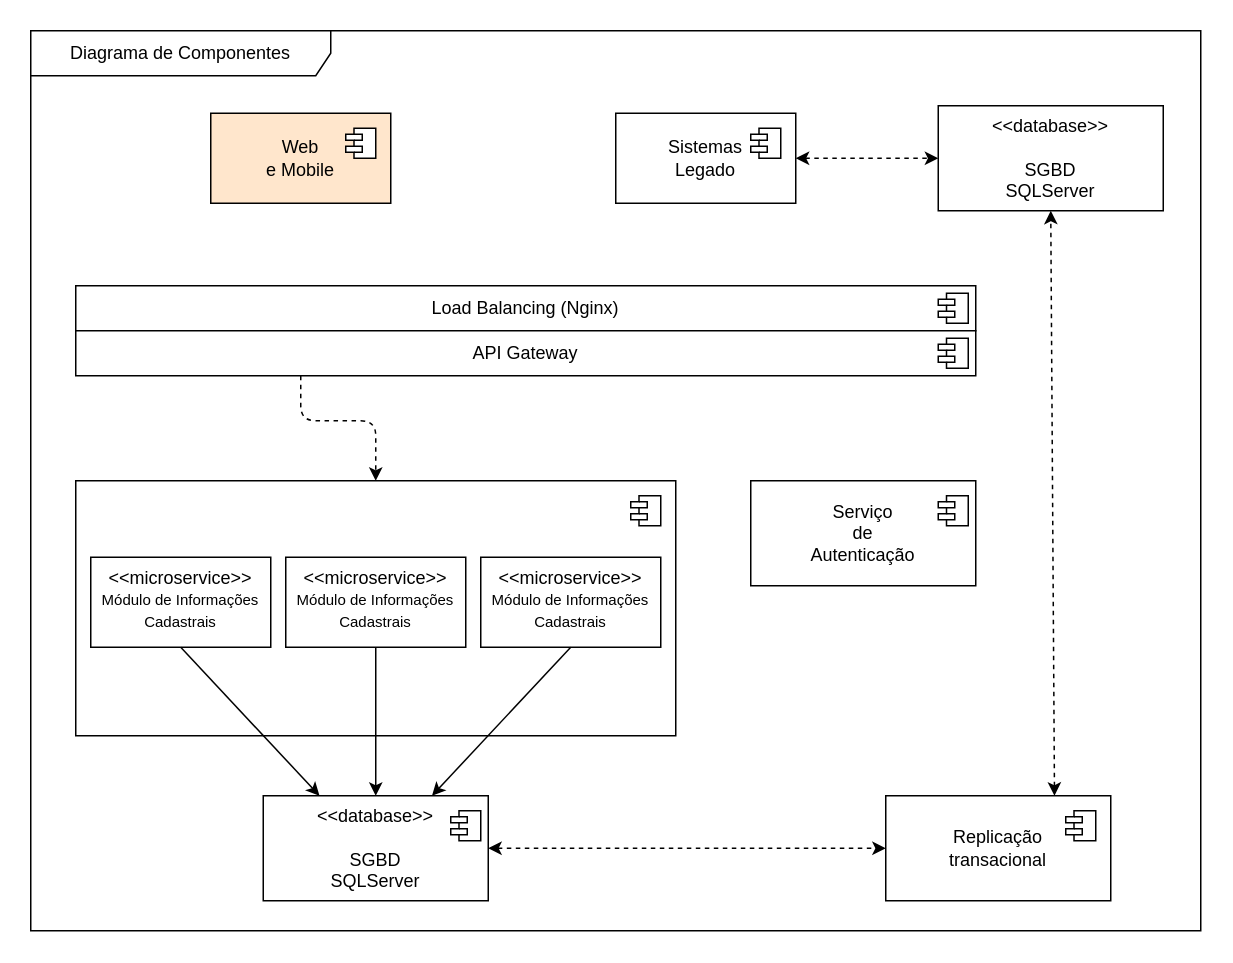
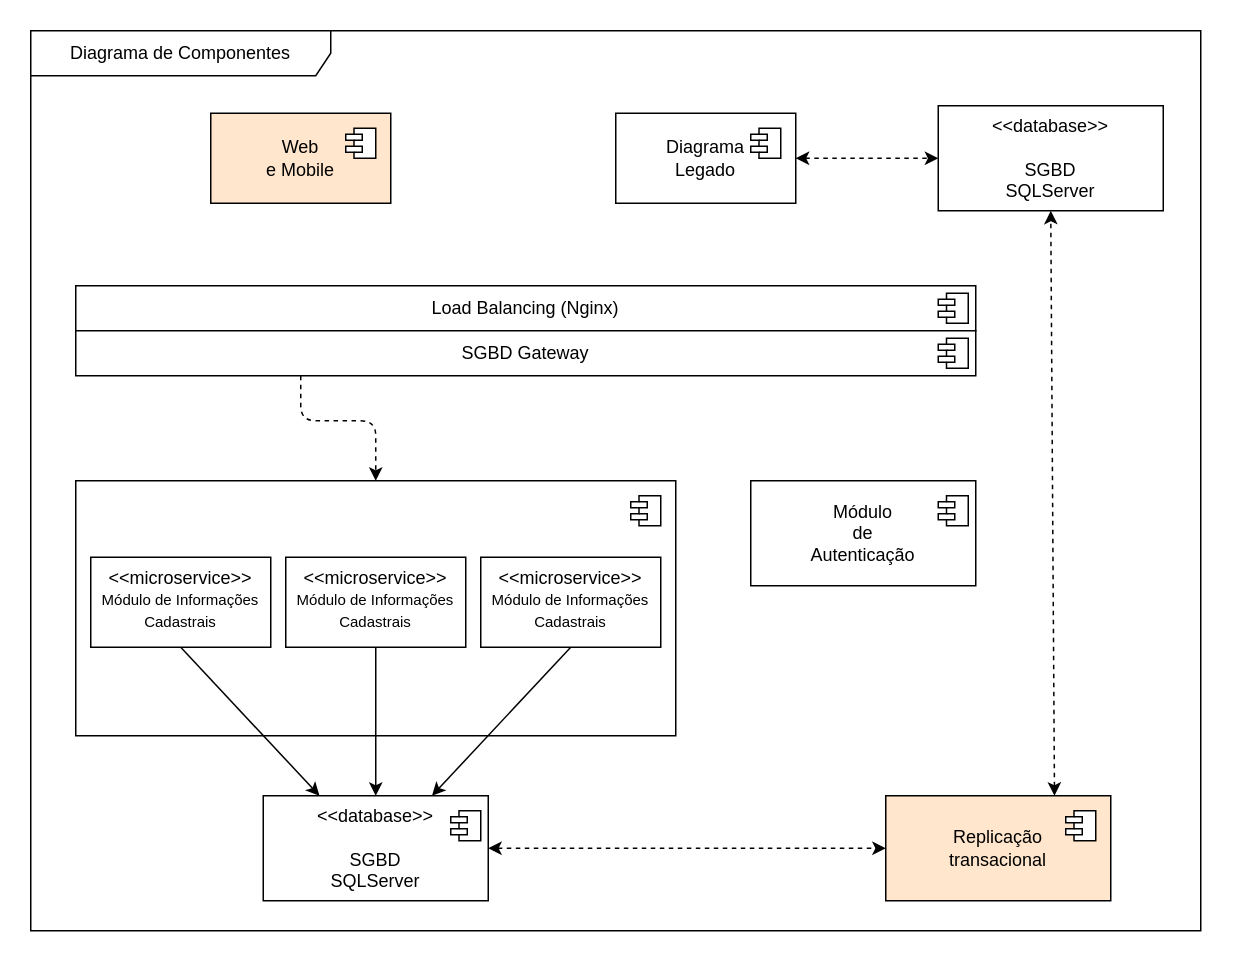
(706, 158) -> (706, 158)
(526, 353) -> (526, 353)
(863, 533) -> (863, 533)
(998, 848) -> (998, 848)
